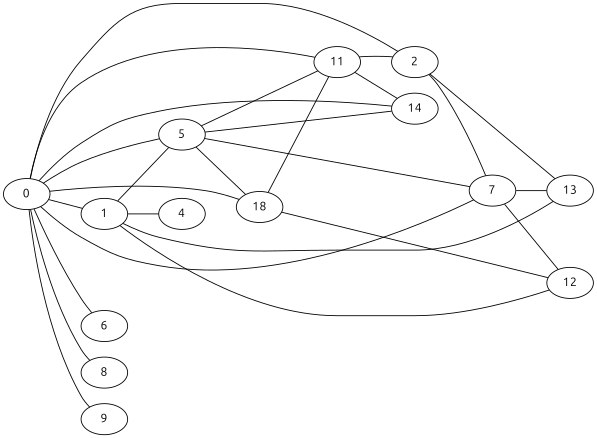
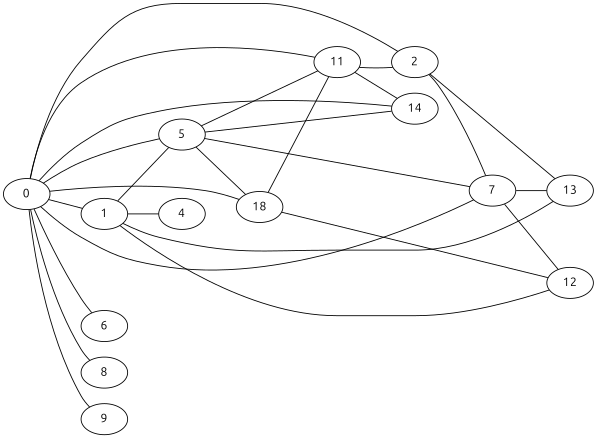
(376, 56) -> (376, 68)
